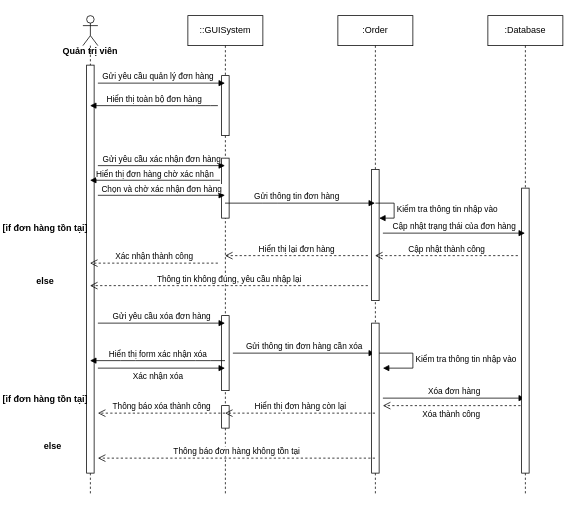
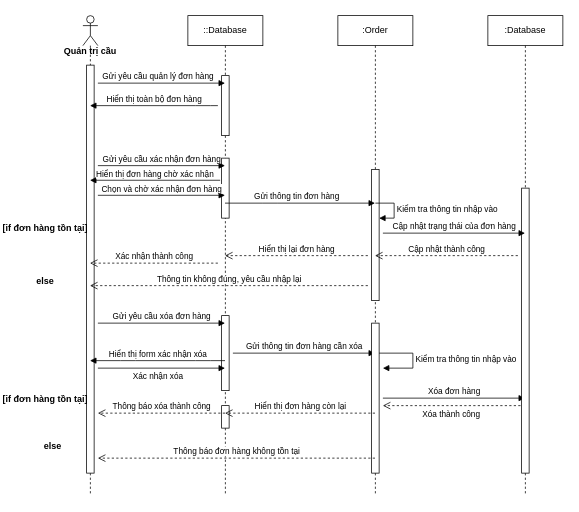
(225, 30) -> (225, 30)
(90, 50) -> (90, 50)
